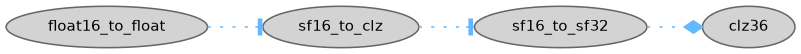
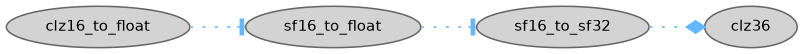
(107, 27) -> (98, 27)
(341, 27) -> (333, 27)
